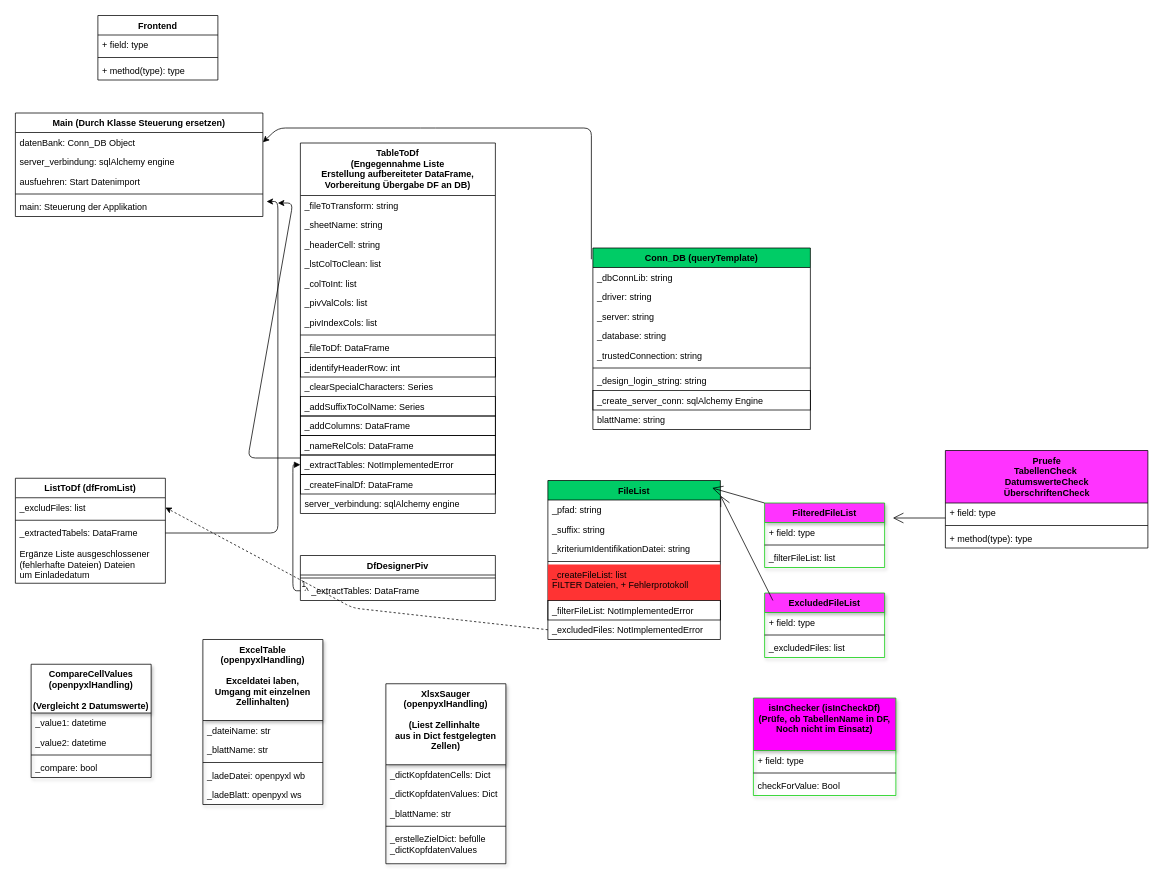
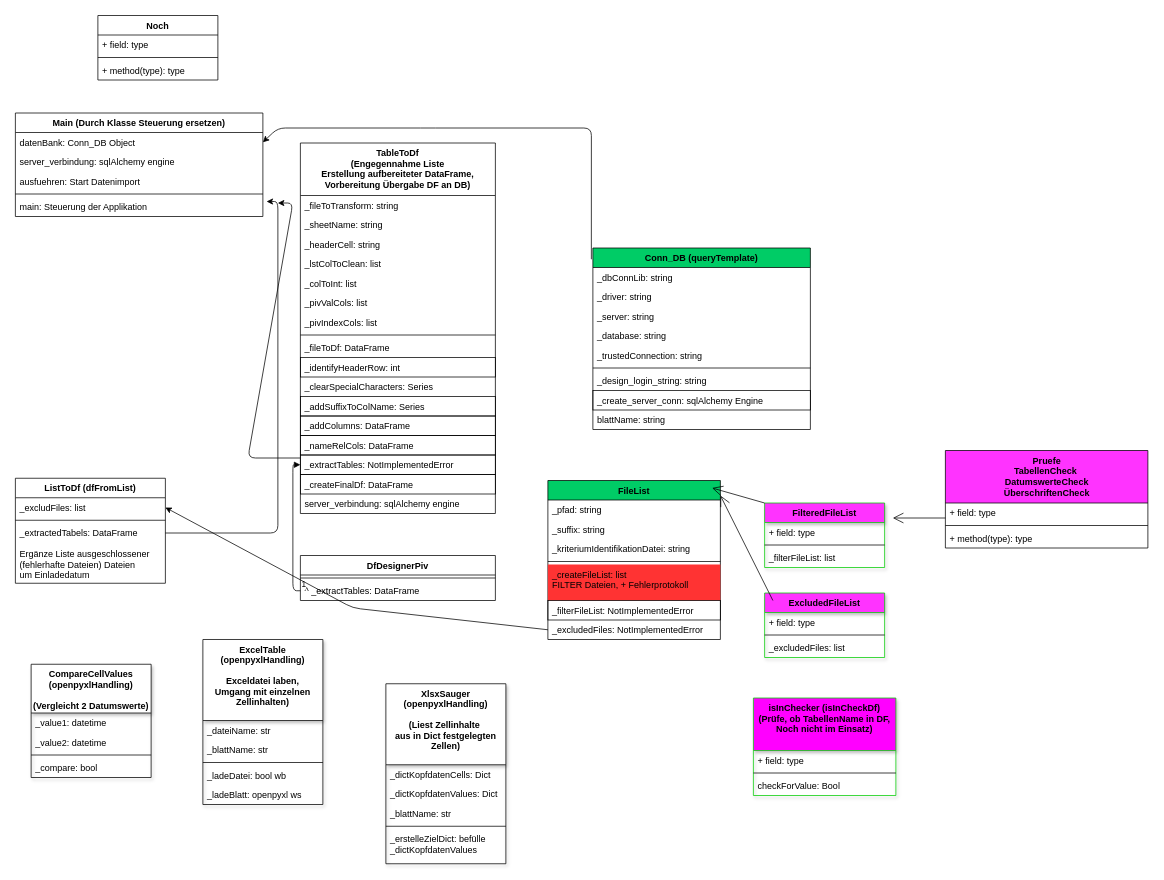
(158, 26) -> (158, 26)
(445, 618) -> (445, 618)
(258, 776) -> (248, 776)
